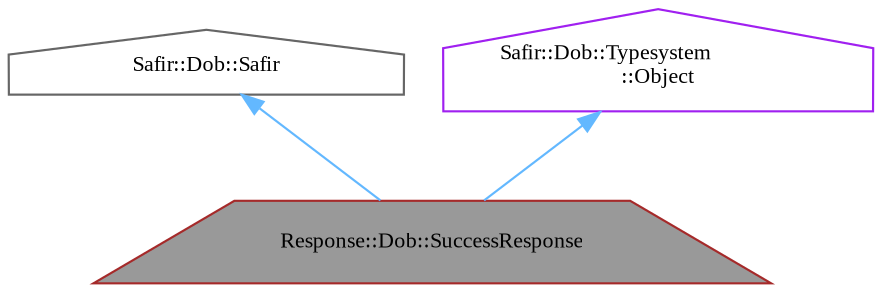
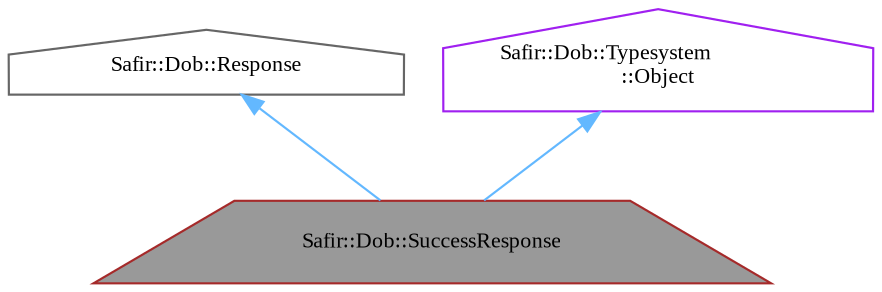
(206, 66) -> (206, 66)
(432, 242) -> (432, 242)
